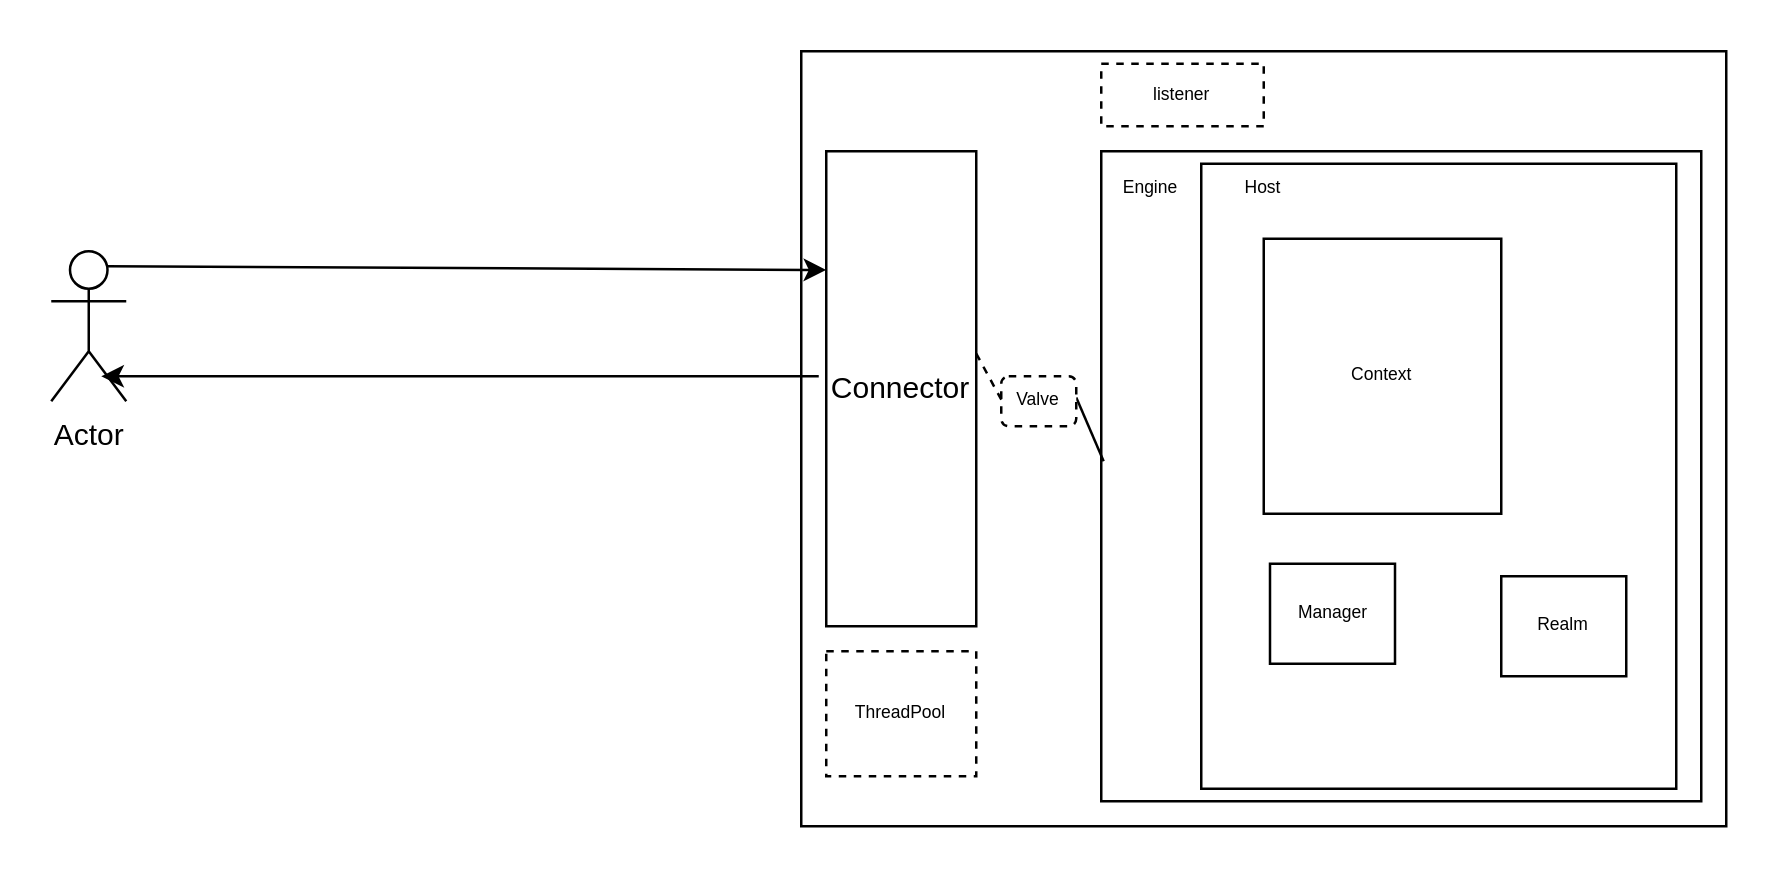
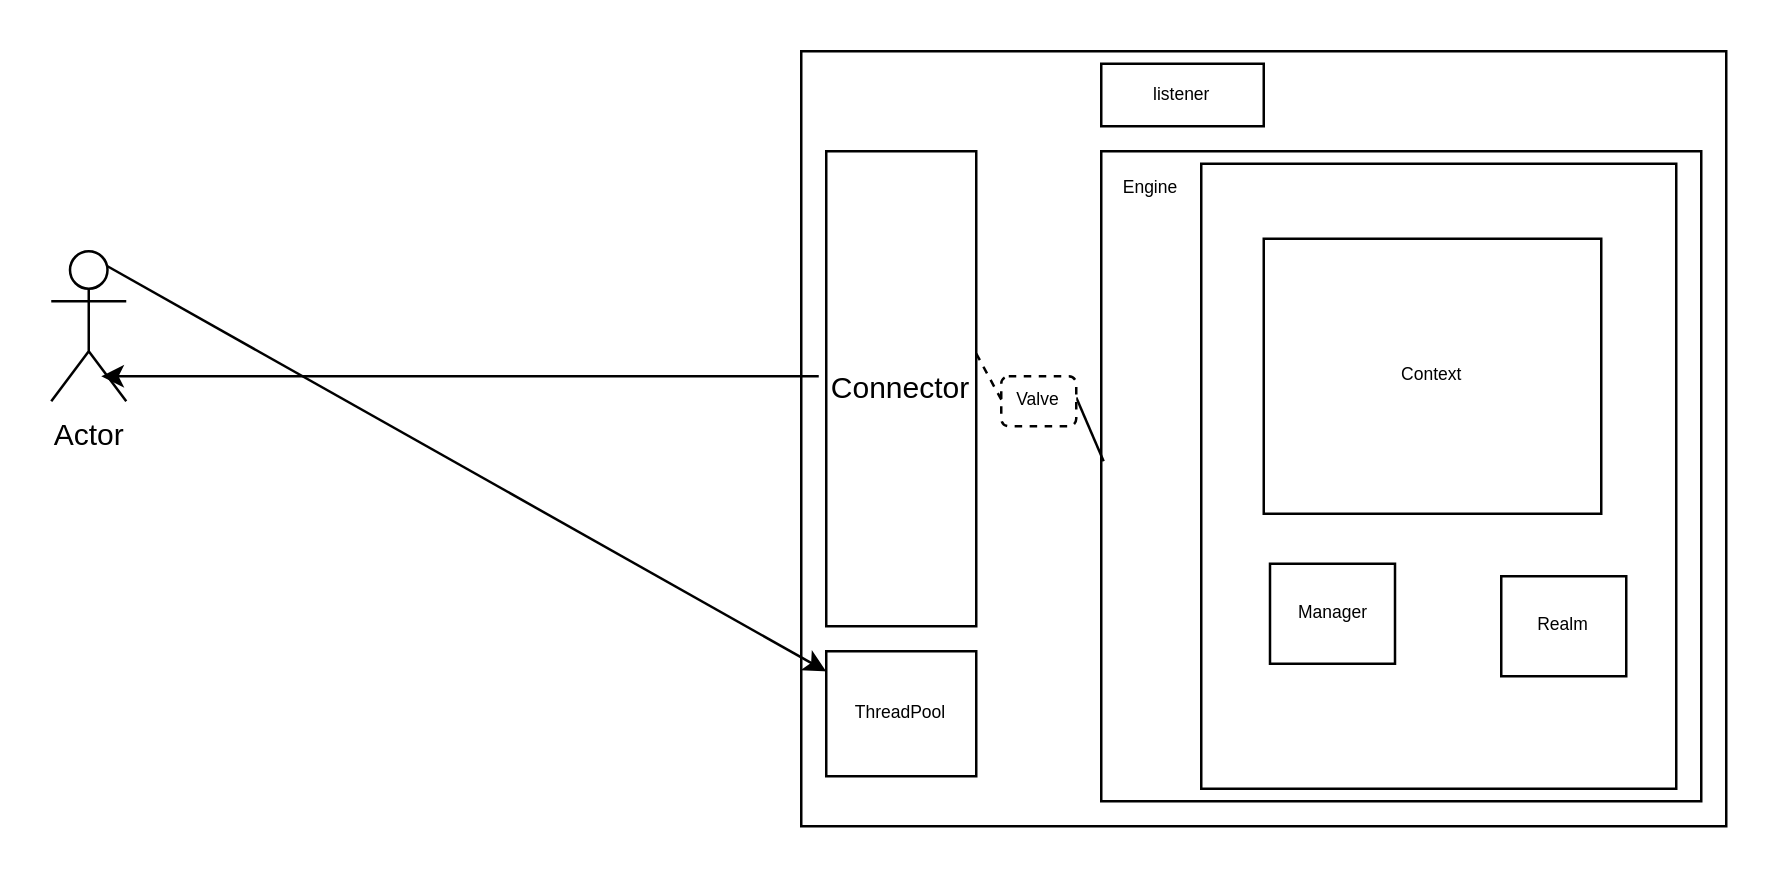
(1183, 95) -> (1183, 95)
(1264, 189) -> none
(459, 268) -> (561, 522)
(1383, 376) -> (1433, 376)
(901, 714) -> (901, 714)
